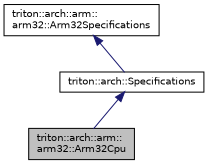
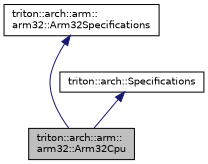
(112, 58) -> (50, 87)
